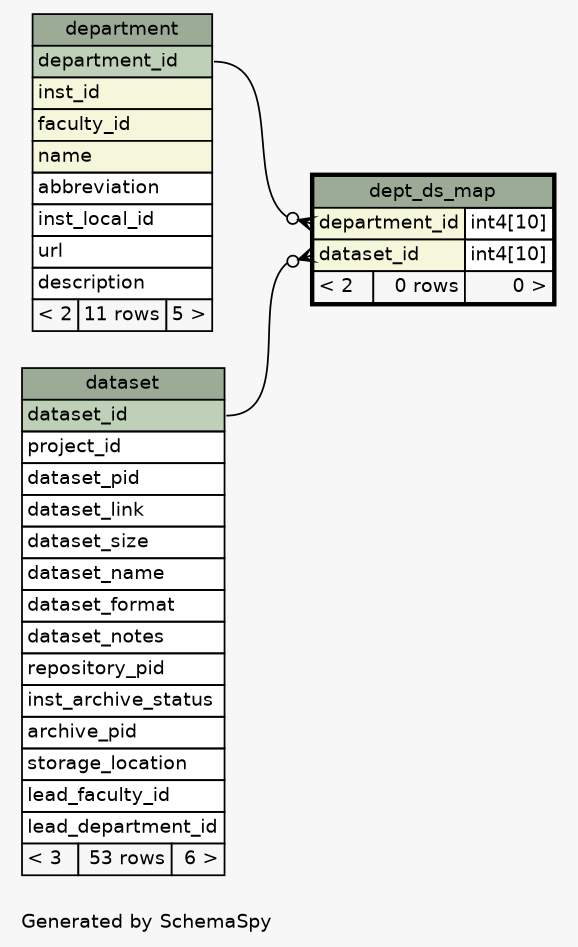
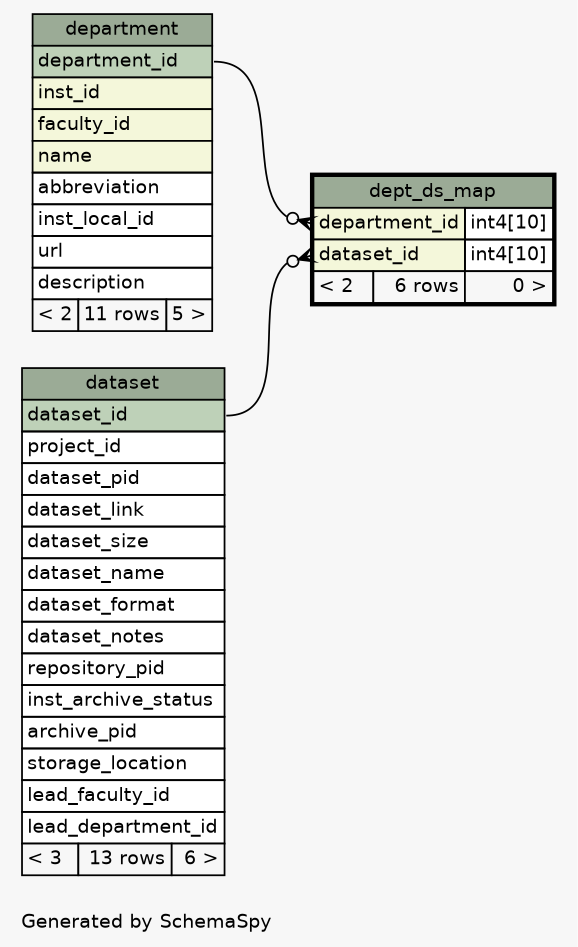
(427, 286) -> (427, 286)
(128, 859) -> (128, 859)
